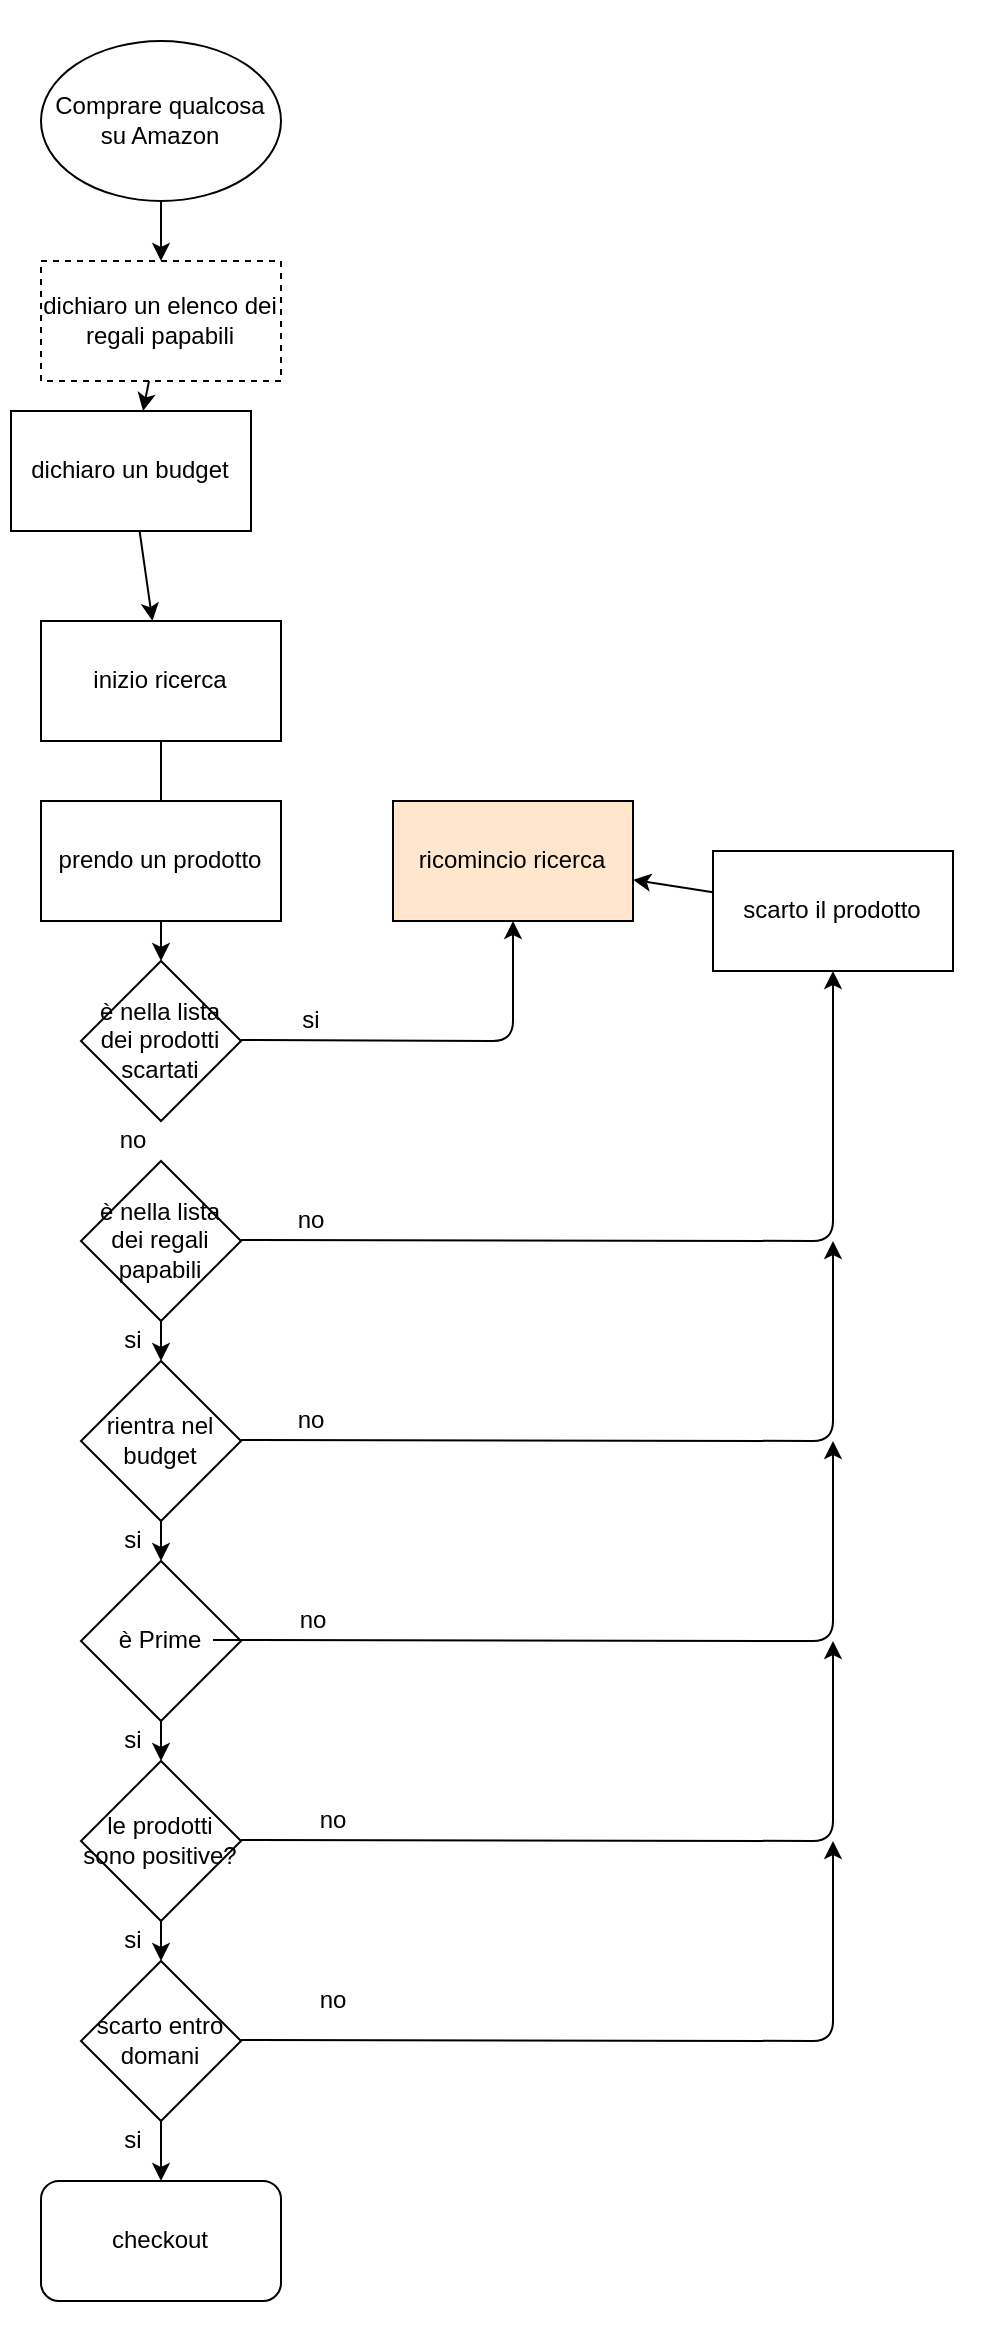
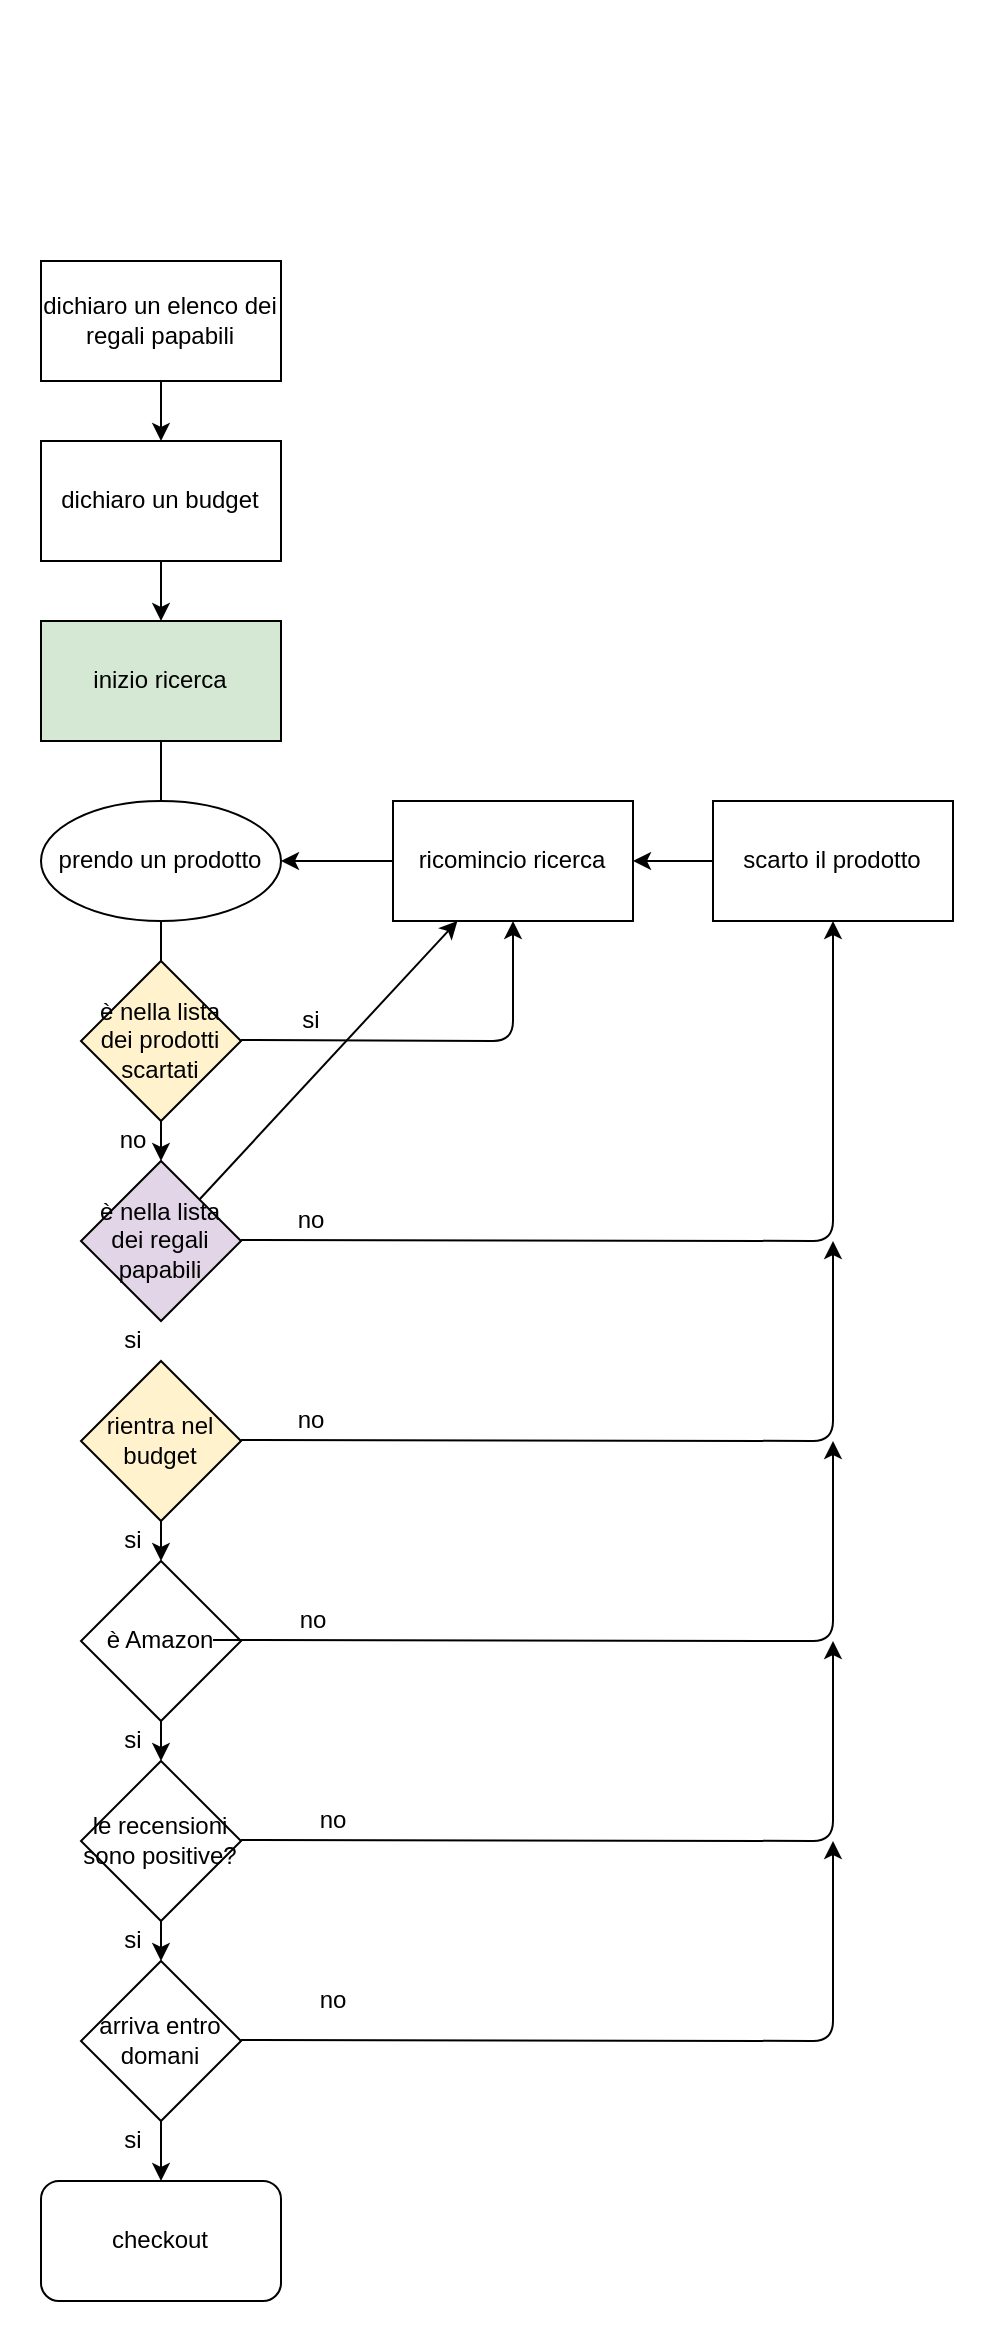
(161, 121) -> none
(161, 224) -> none
(161, 321) -> (161, 321)
(131, 471) -> (161, 501)
(161, 681) -> (161, 681)
(161, 861) -> (161, 861)
none -> (344, 861)
(513, 861) -> (513, 861)
(833, 911) -> (833, 861)
(161, 946) -> (161, 951)
(161, 1041) -> (161, 1041)
none -> (161, 1134)
(161, 1241) -> (161, 1241)
(161, 1334) -> (272, 1122)
(161, 1441) -> (161, 1441)
(161, 1641) -> (161, 1641)
(161, 1841) -> (161, 1841)
(161, 2041) -> (161, 2041)
